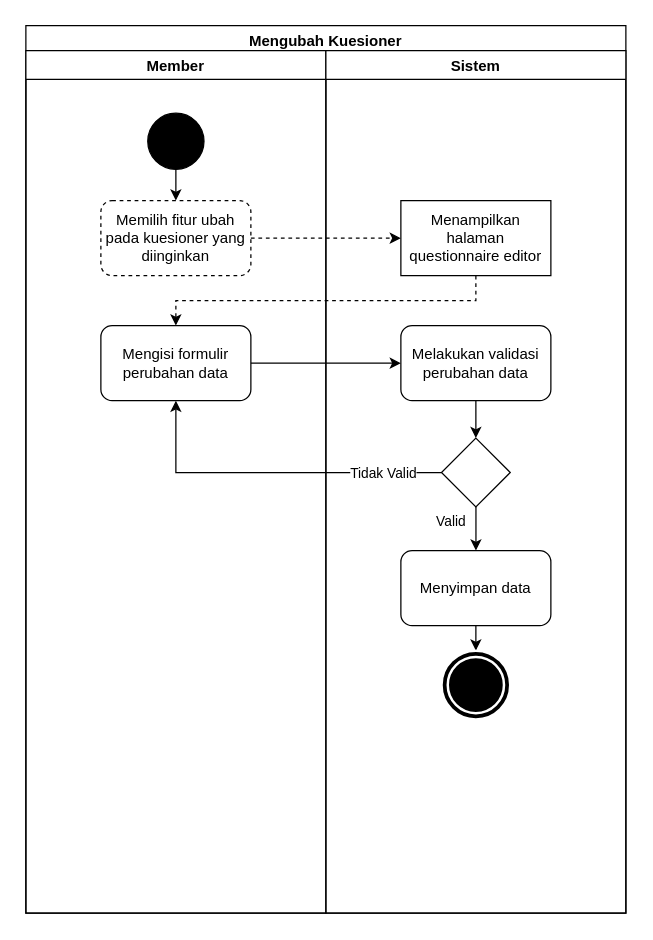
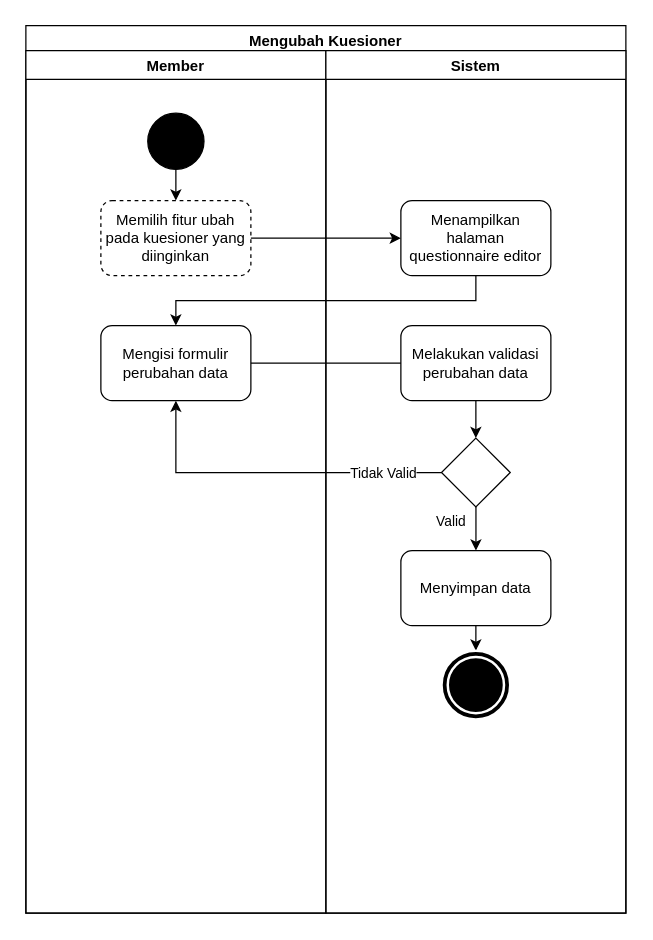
(322, 238) -> (322, 238)
(476, 238) -> (476, 238)
(331, 301) -> (331, 301)
(391, 363) -> (394, 363)
